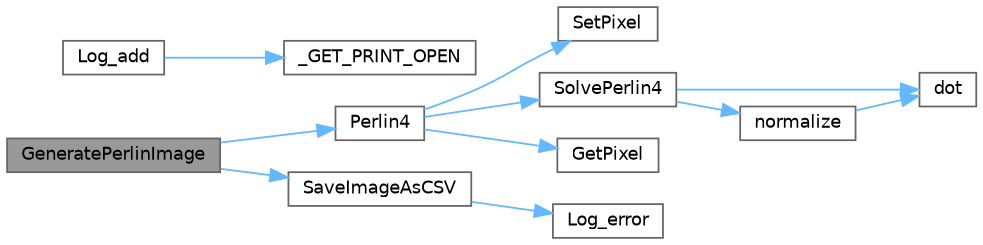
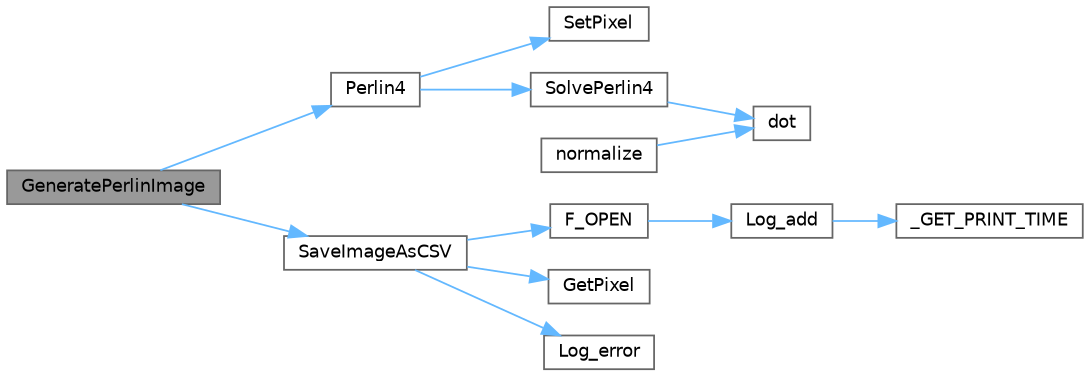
(380, 58) -> (990, 221)
(699, 106) -> none
(482, 138) -> (499, 272)
none -> (599, 221)
